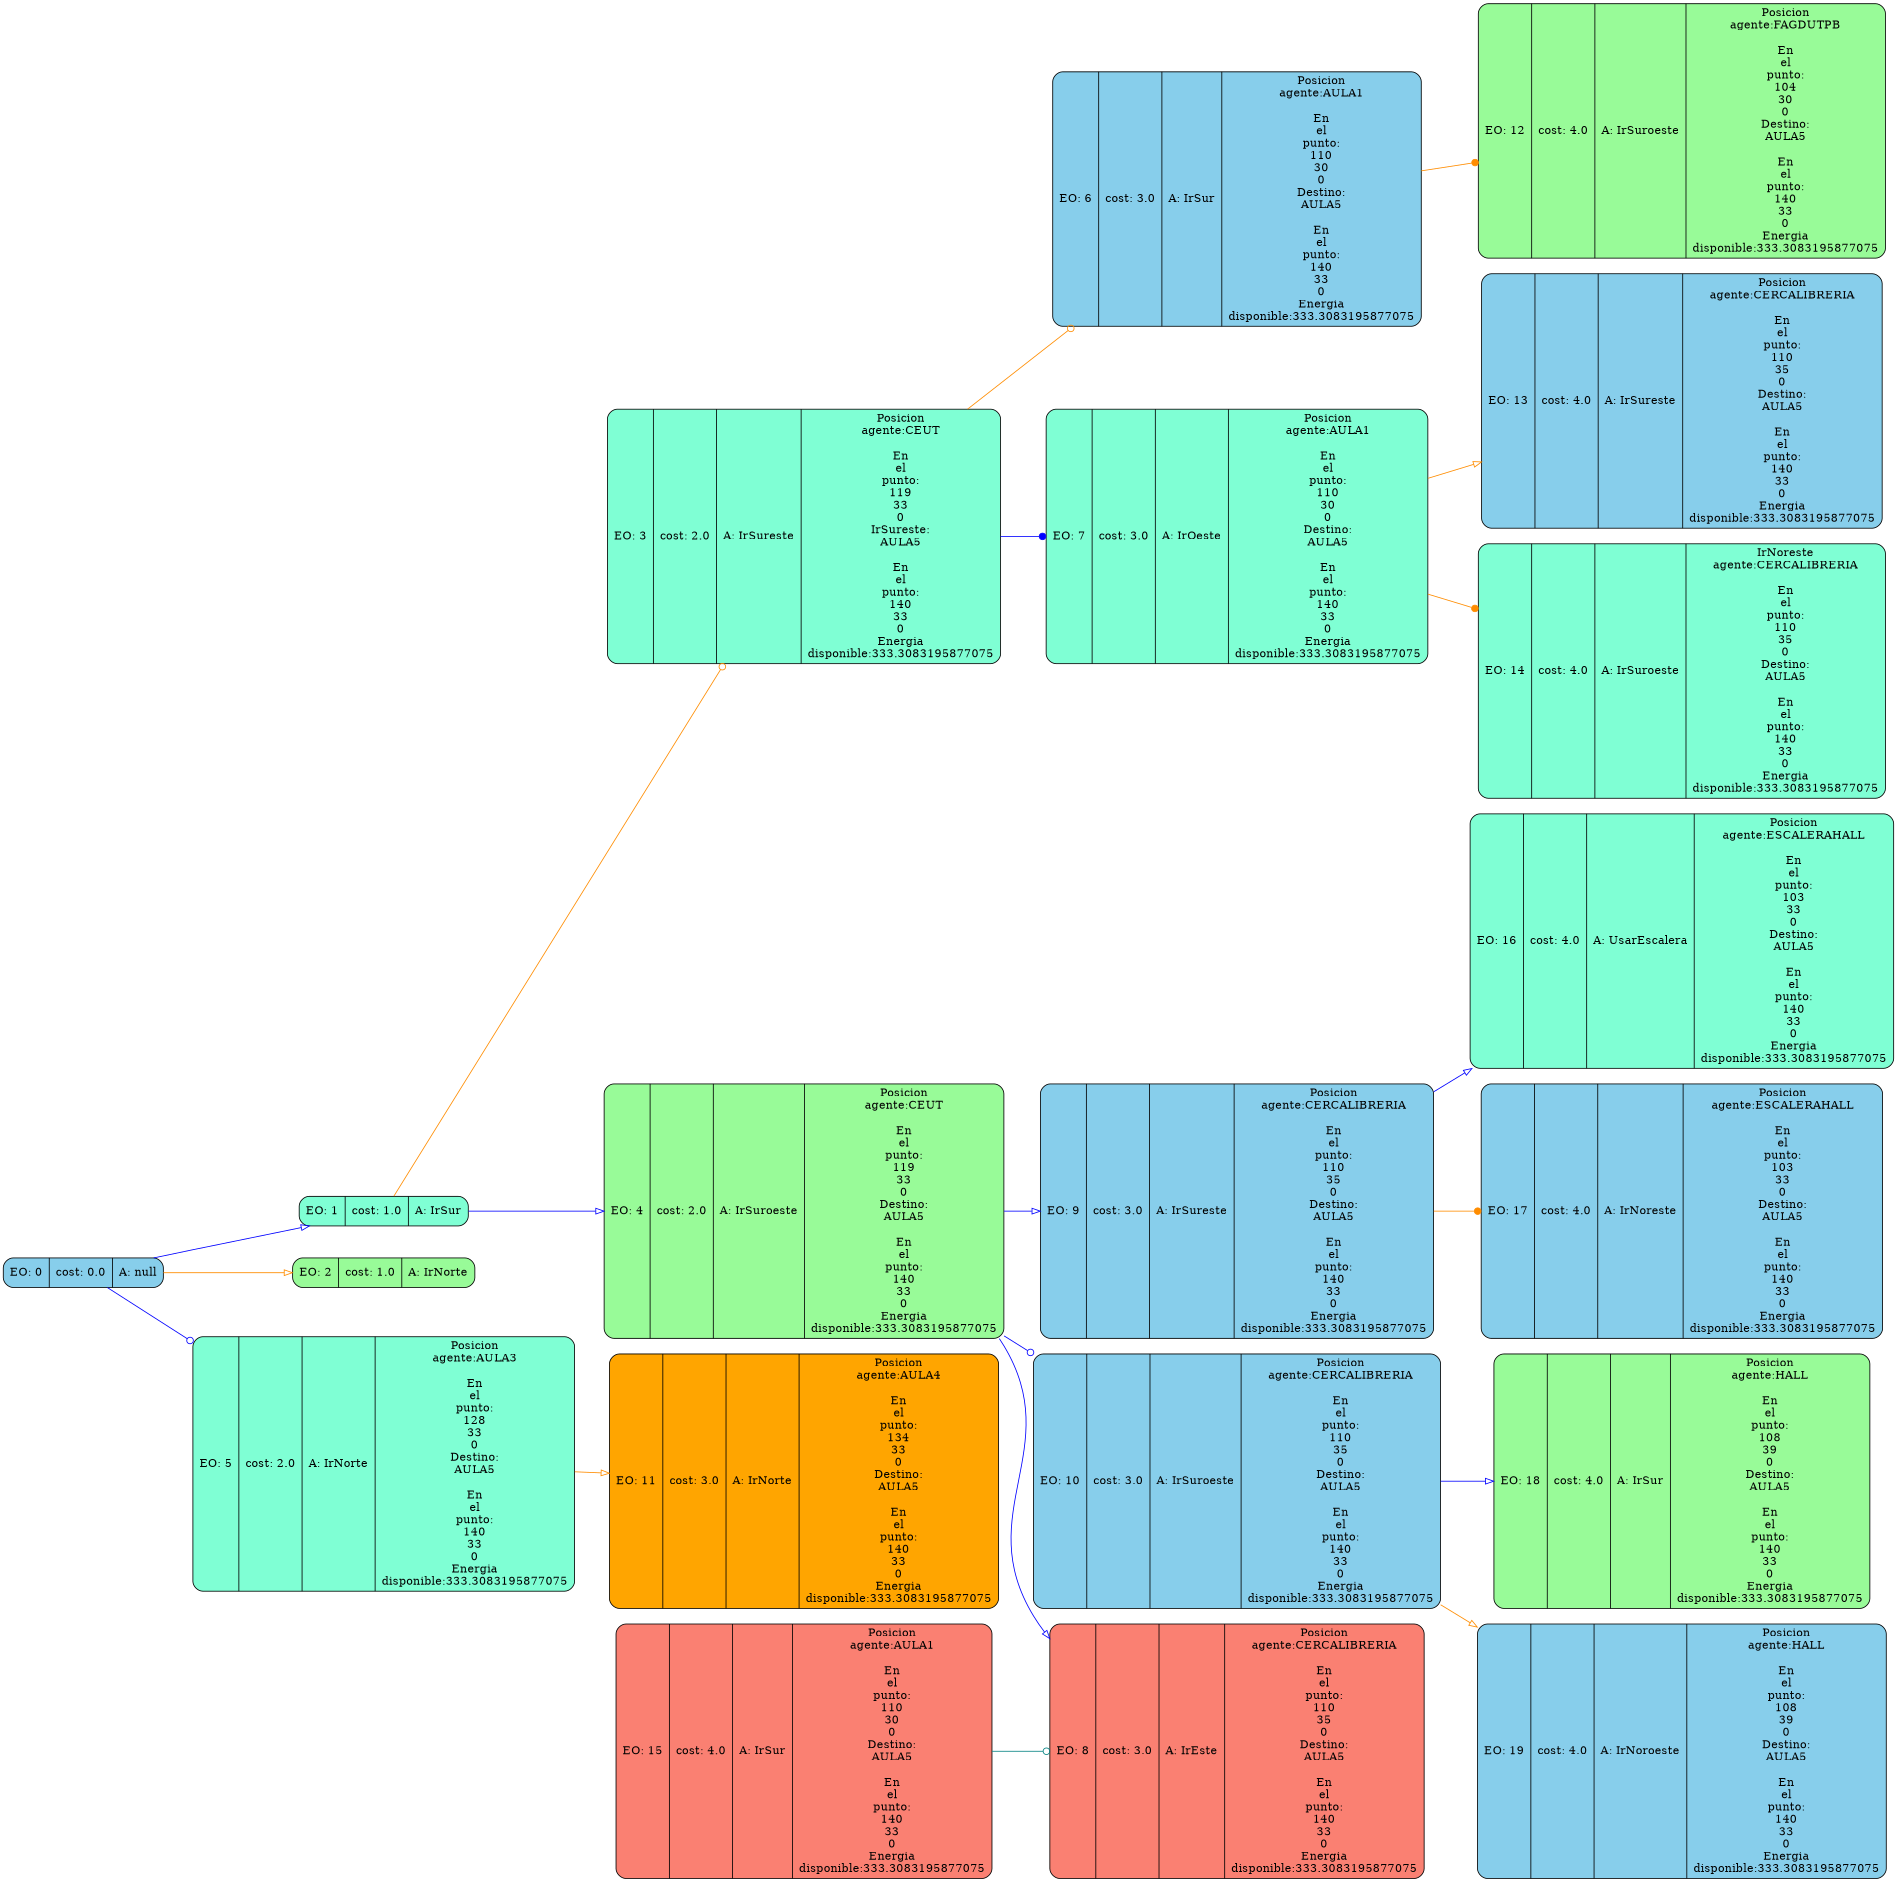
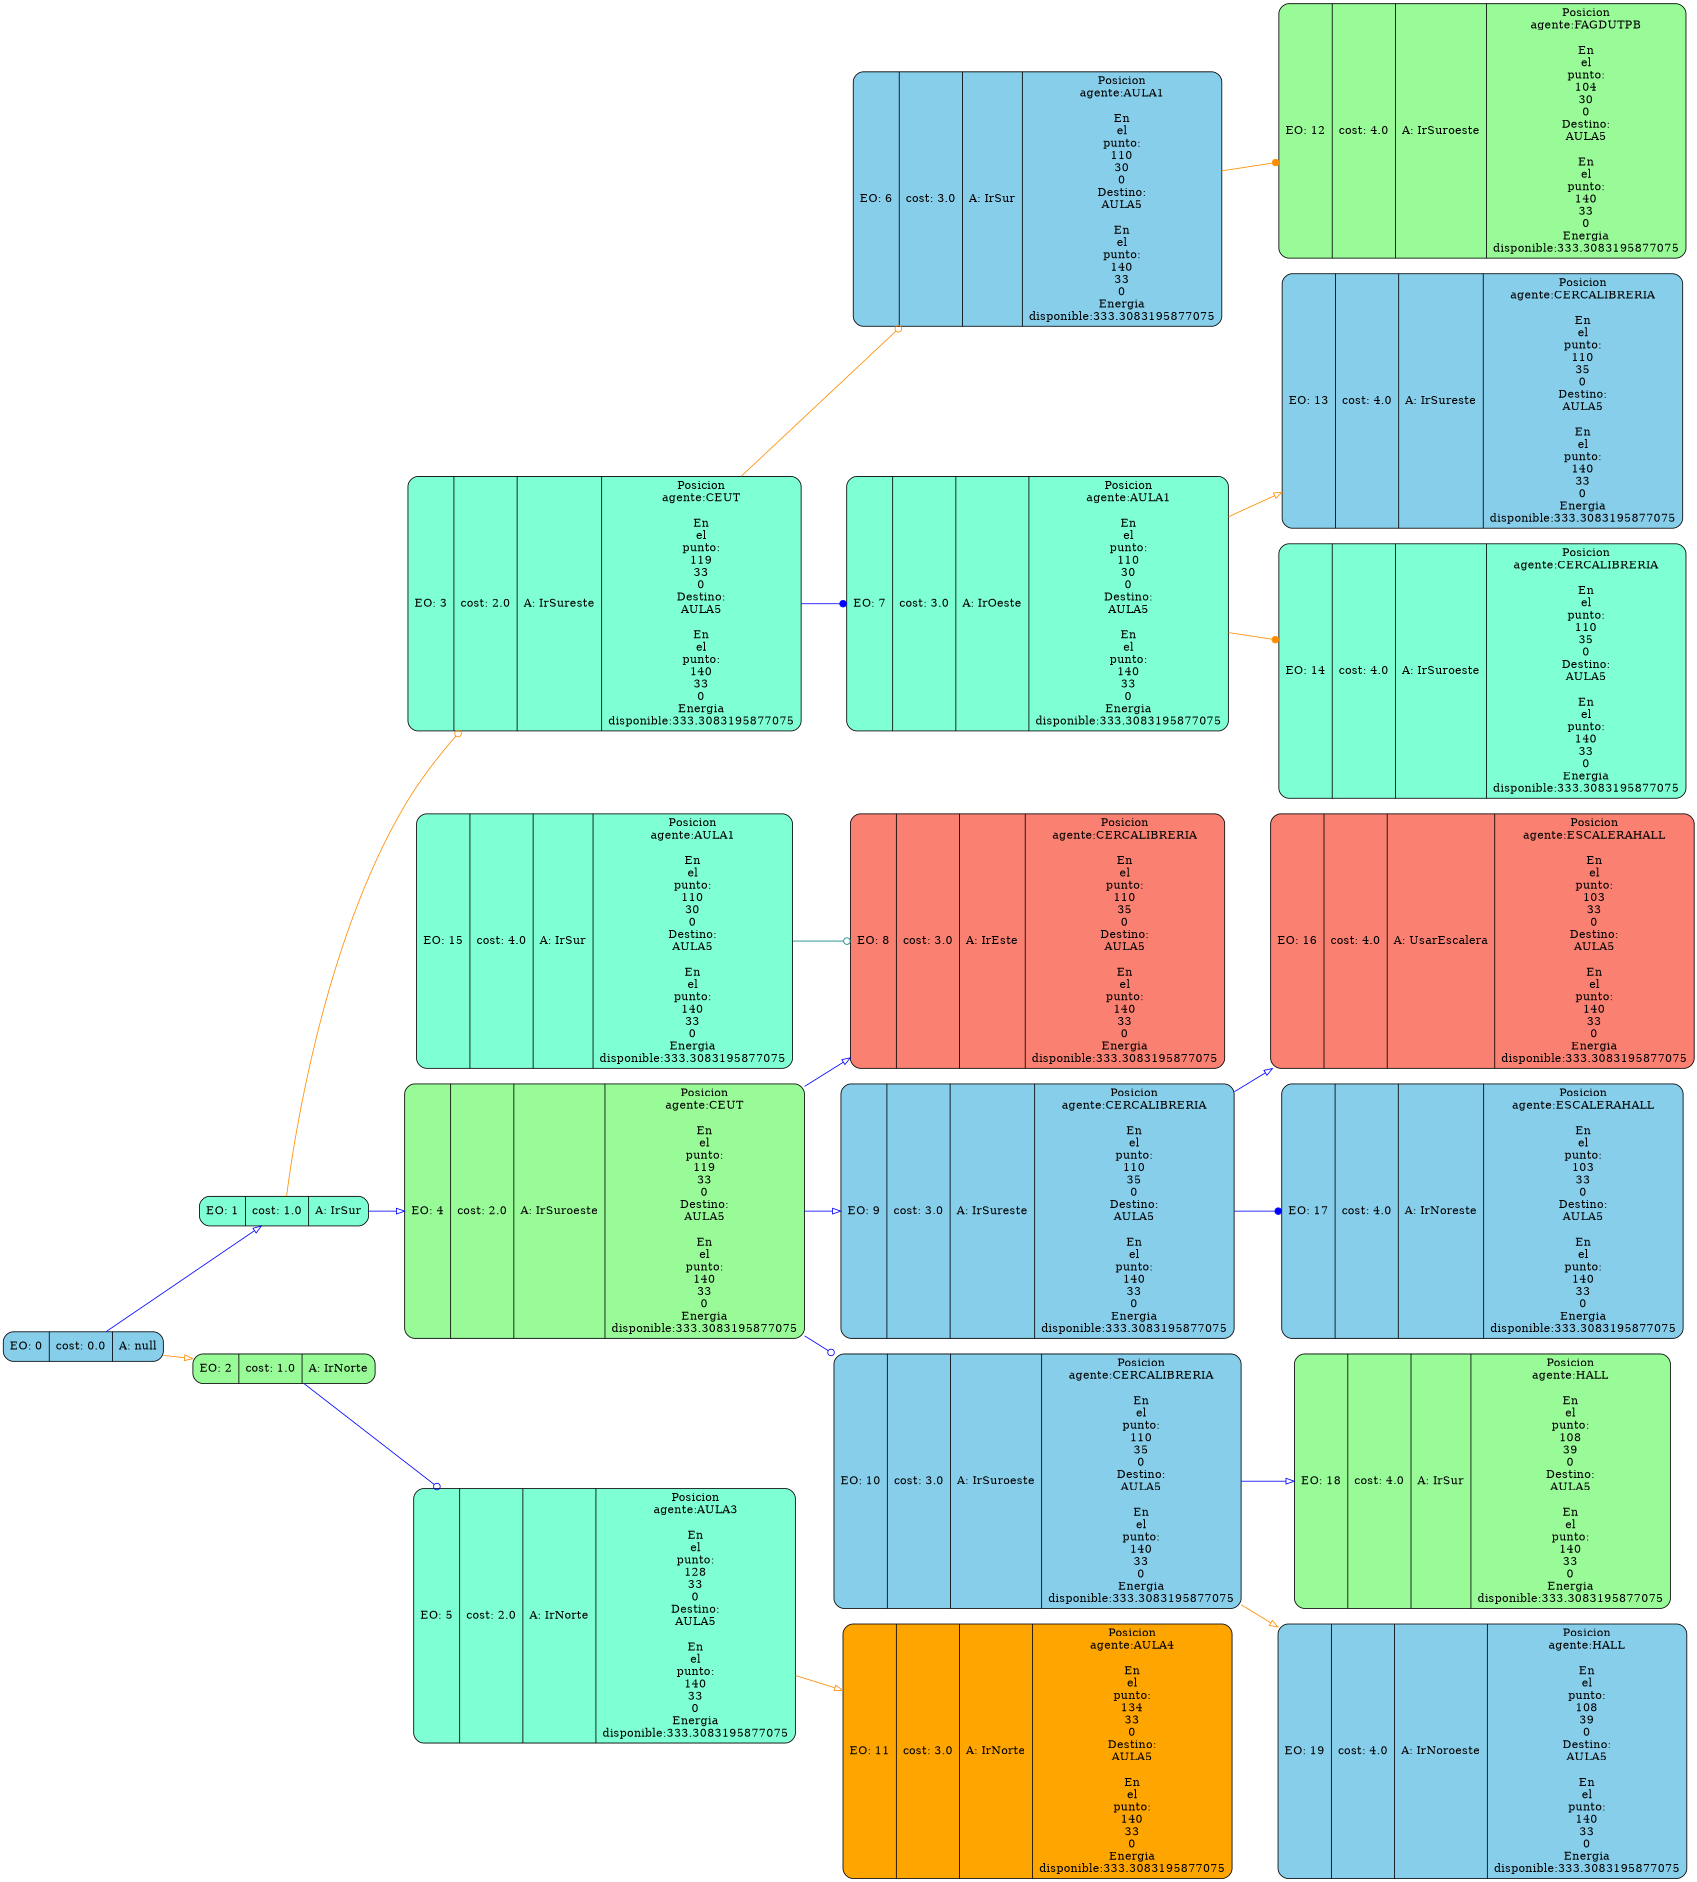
(901, 530) -> (701, 597)
(1786, 553) -> (1586, 553)
(1682, 941) -> (1482, 941)
(1454, 1211) -> (1255, 1211)
(147, 1313) -> (369, 1434)
(804, 1751) -> (605, 941)
